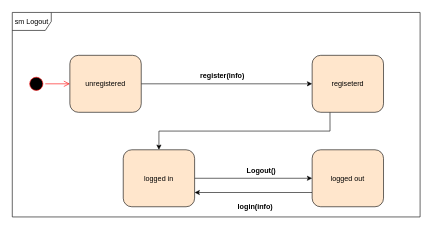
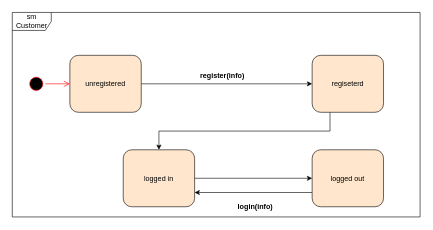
(32, 21) -> (32, 21)
(261, 171) -> none
